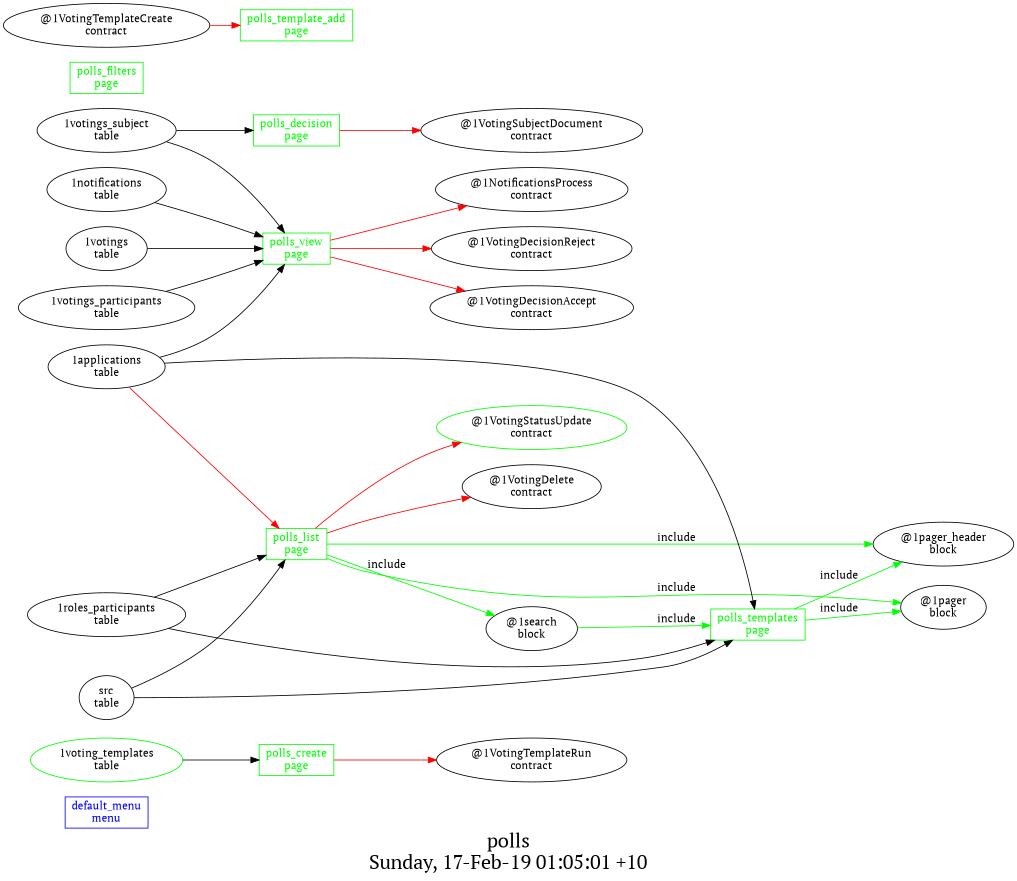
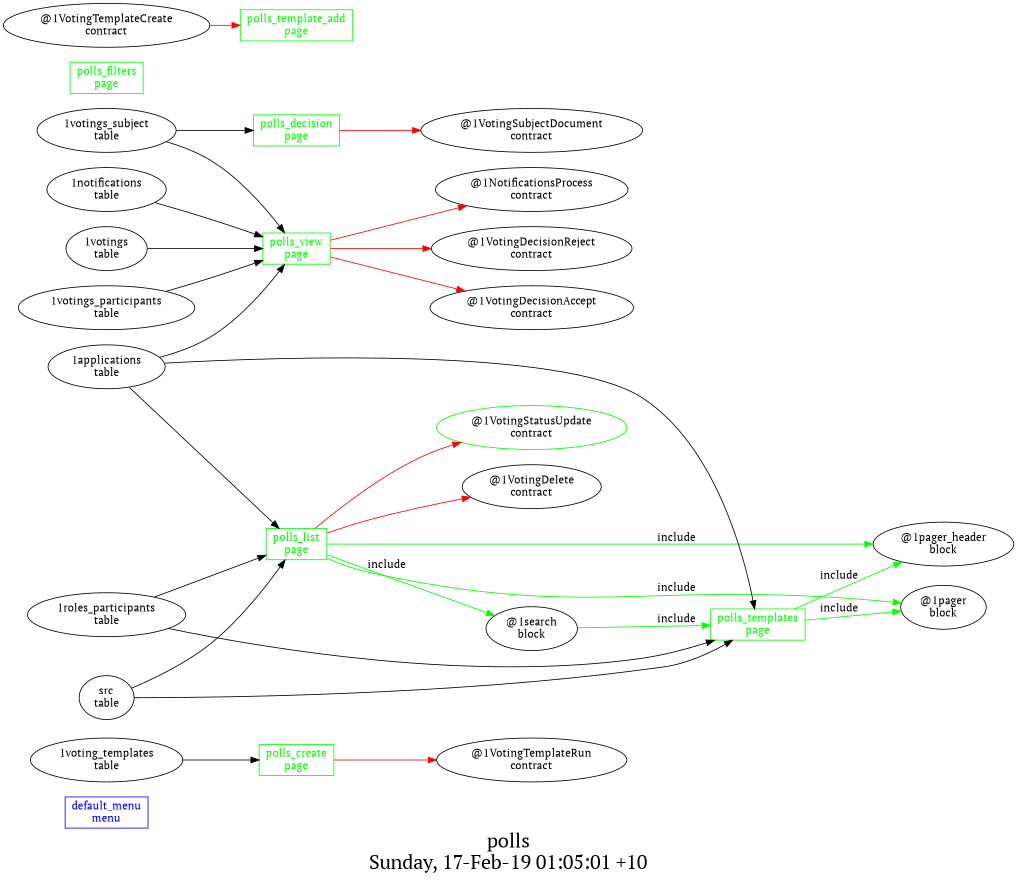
(201, 455) -> (201, 455)
(107, 760) -> (107, 760)
